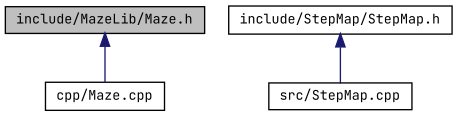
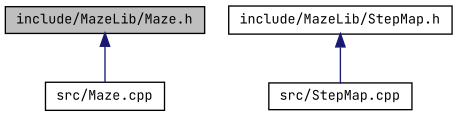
(340, 20) -> (340, 20)
(105, 96) -> (105, 96)
